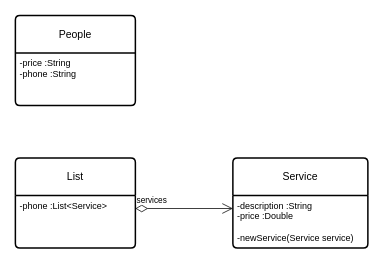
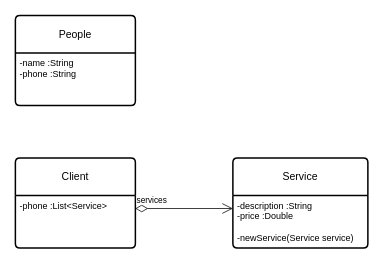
(52, 69) -> (52, 69)
(75, 177) -> (75, 177)
